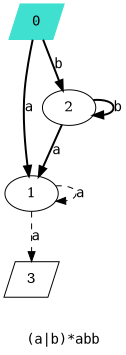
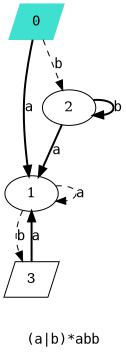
(51, 60) -> (51, 60)
(36, 237) -> (21, 237)
none -> (32, 241)
